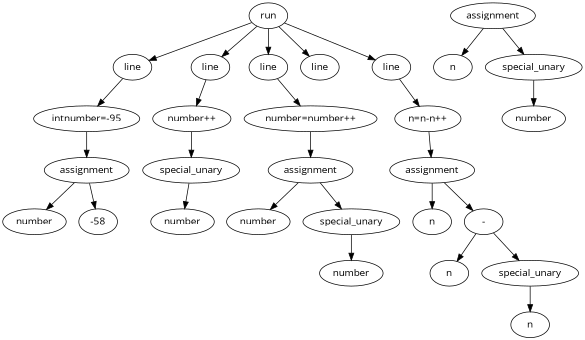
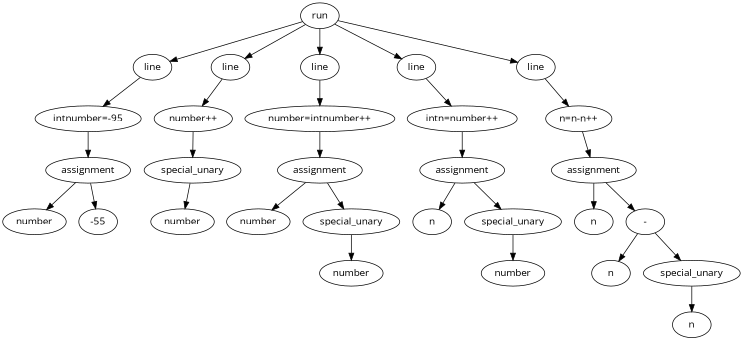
(311, 119) -> (320, 119)
none -> (462, 119)
(98, 222) -> (98, 222)
